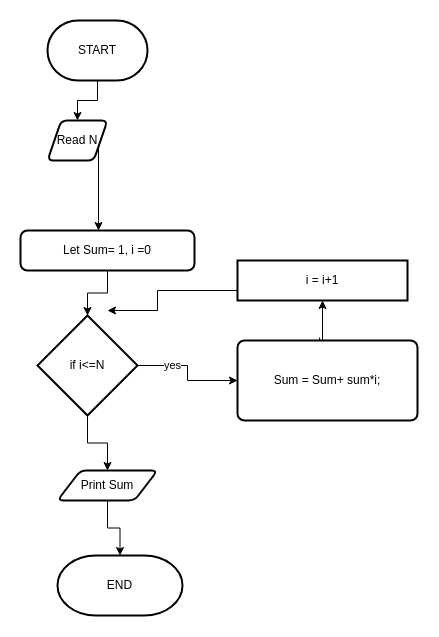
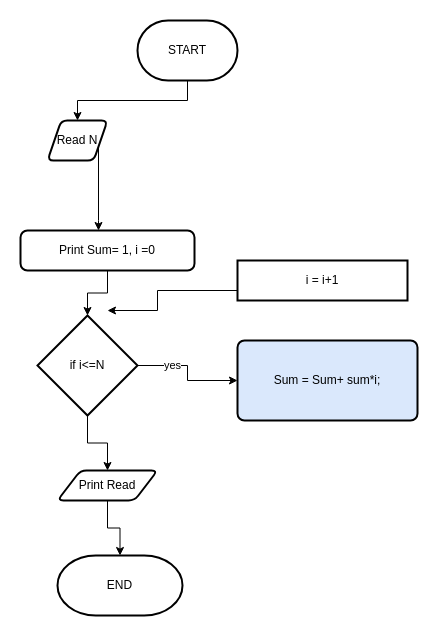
(98, 51) -> (188, 51)
(108, 251) -> (108, 251)
(323, 326) -> none
(328, 381) -> (328, 381)
(108, 486) -> (108, 486)
